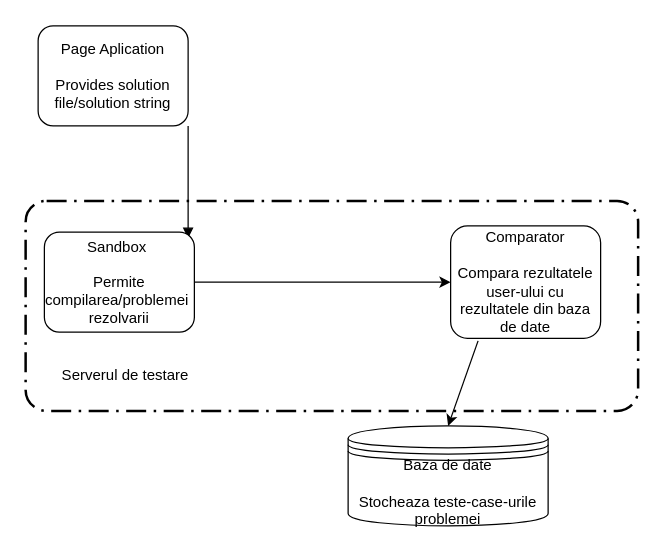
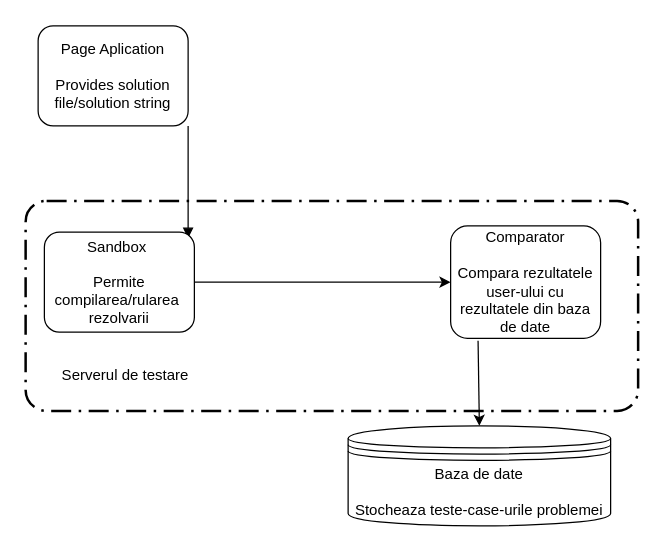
(119, 282) -> (119, 282)
(448, 476) -> (479, 476)
